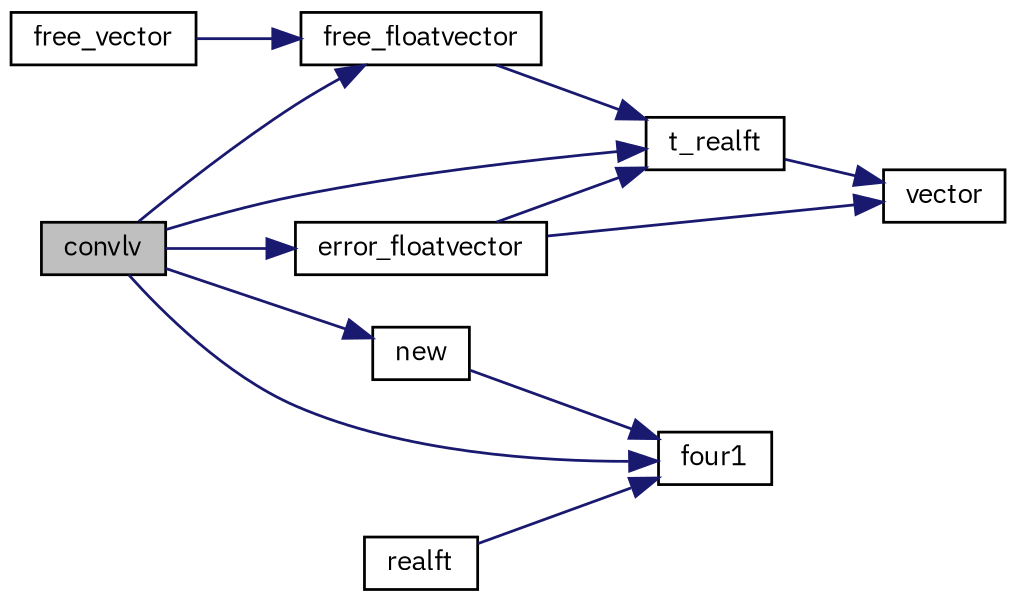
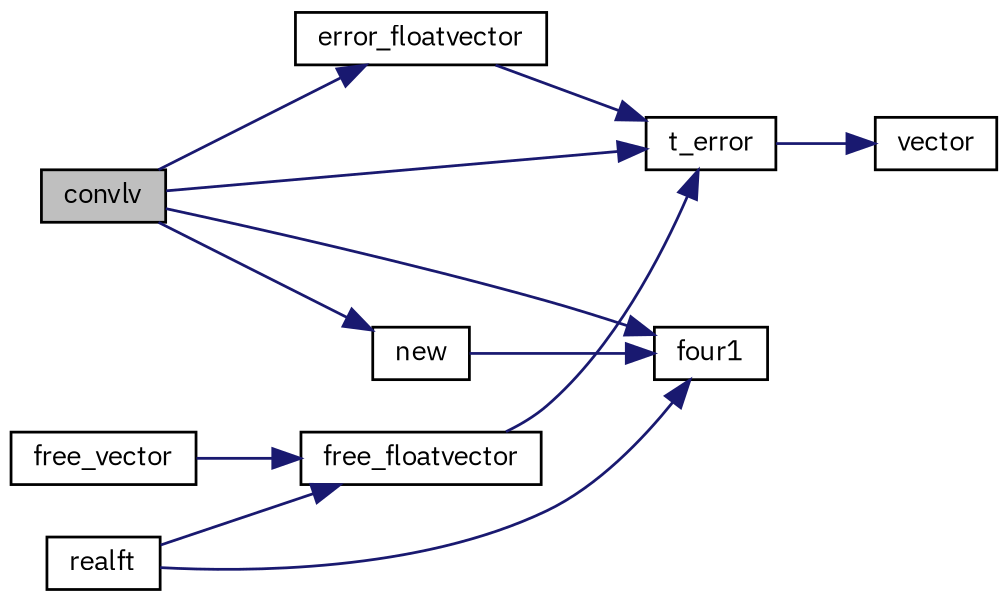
(715, 144) -> (711, 144)
(236, 146) -> (237, 519)
(701, 220) -> none
